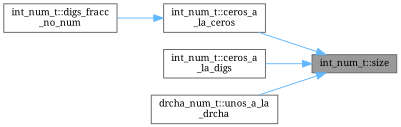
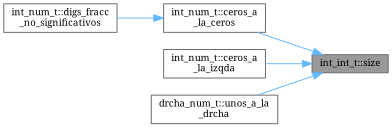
(60, 18) -> (60, 18)
(215, 64) -> (215, 64)
(354, 64) -> (350, 64)
